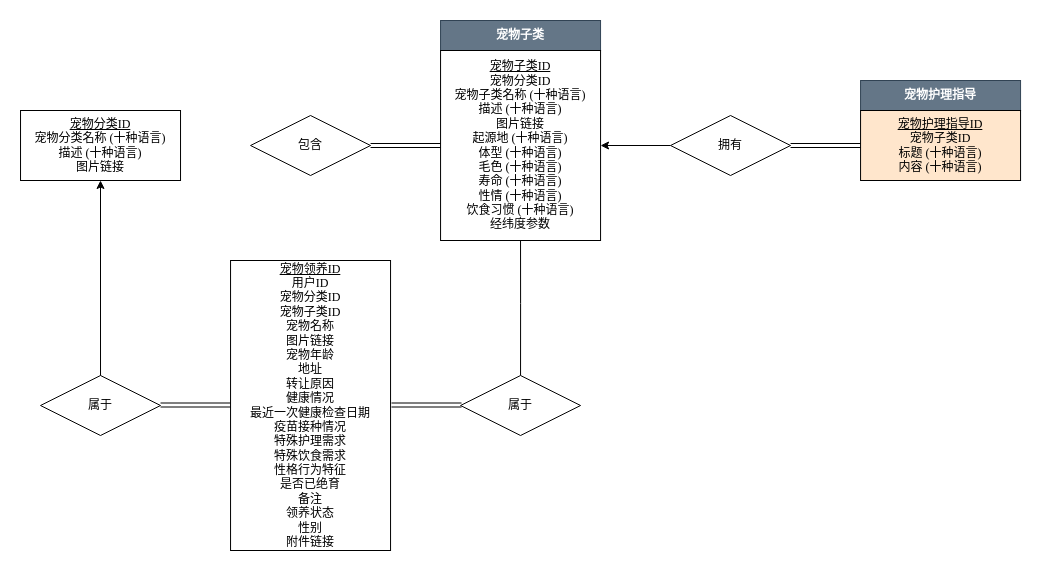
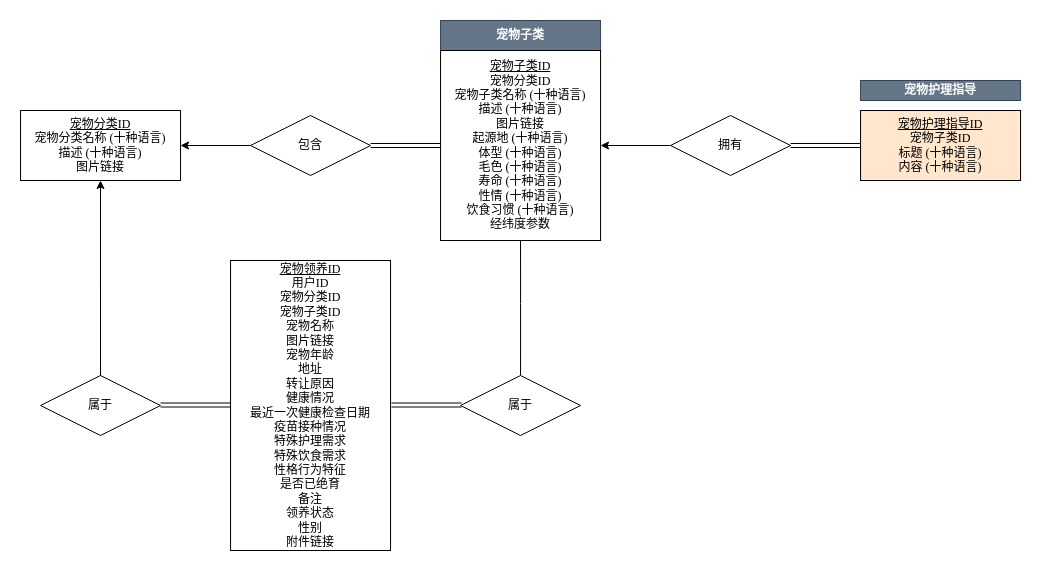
(941, 96) -> (941, 91)
none -> (219, 146)
